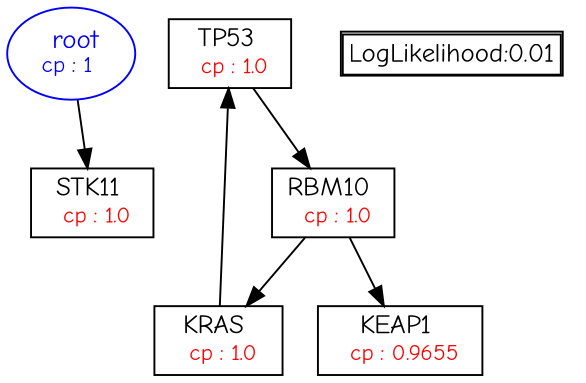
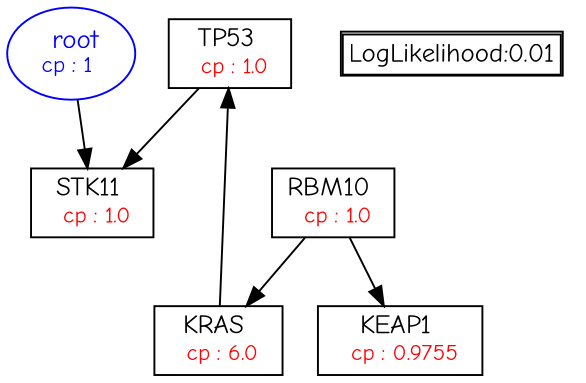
(276, 120) -> (168, 121)
(223, 353) -> (223, 353)
(405, 353) -> (405, 353)
